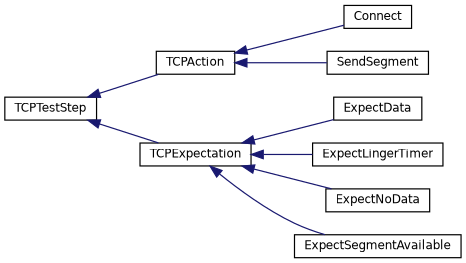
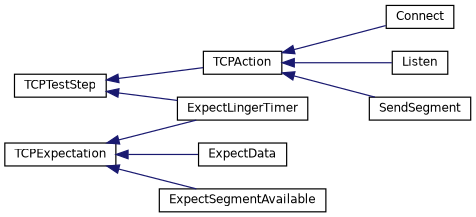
none -> (420, 63)
(129, 133) -> (148, 97)
(378, 200) -> none
